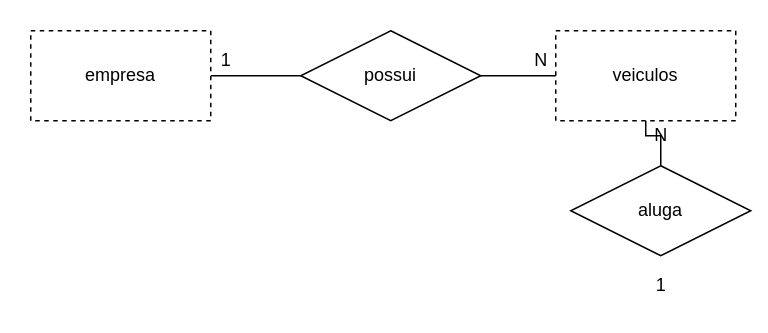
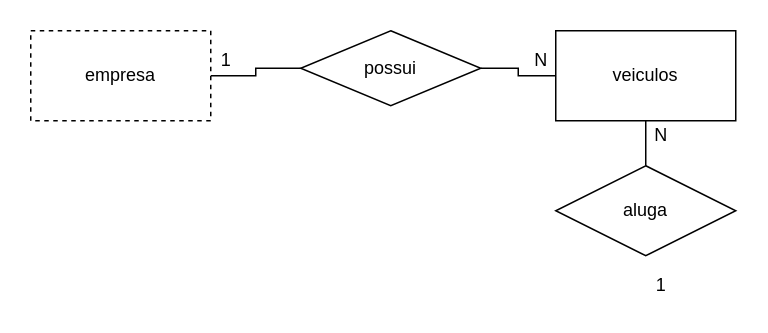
(391, 76) -> (391, 68)
(646, 76) -> (646, 76)
(661, 211) -> (646, 211)
